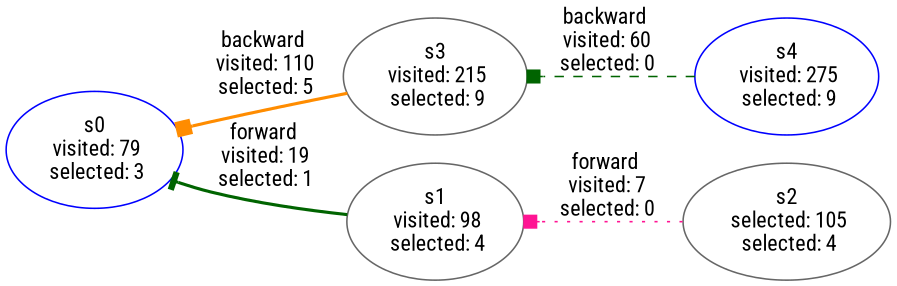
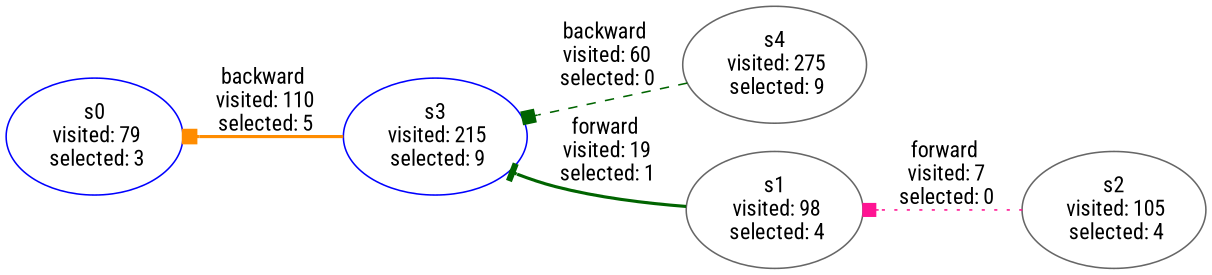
(435, 76) -> (435, 137)
(787, 76) -> (775, 65)
(262, 203) -> (600, 196)
(787, 222) -> (1114, 210)
